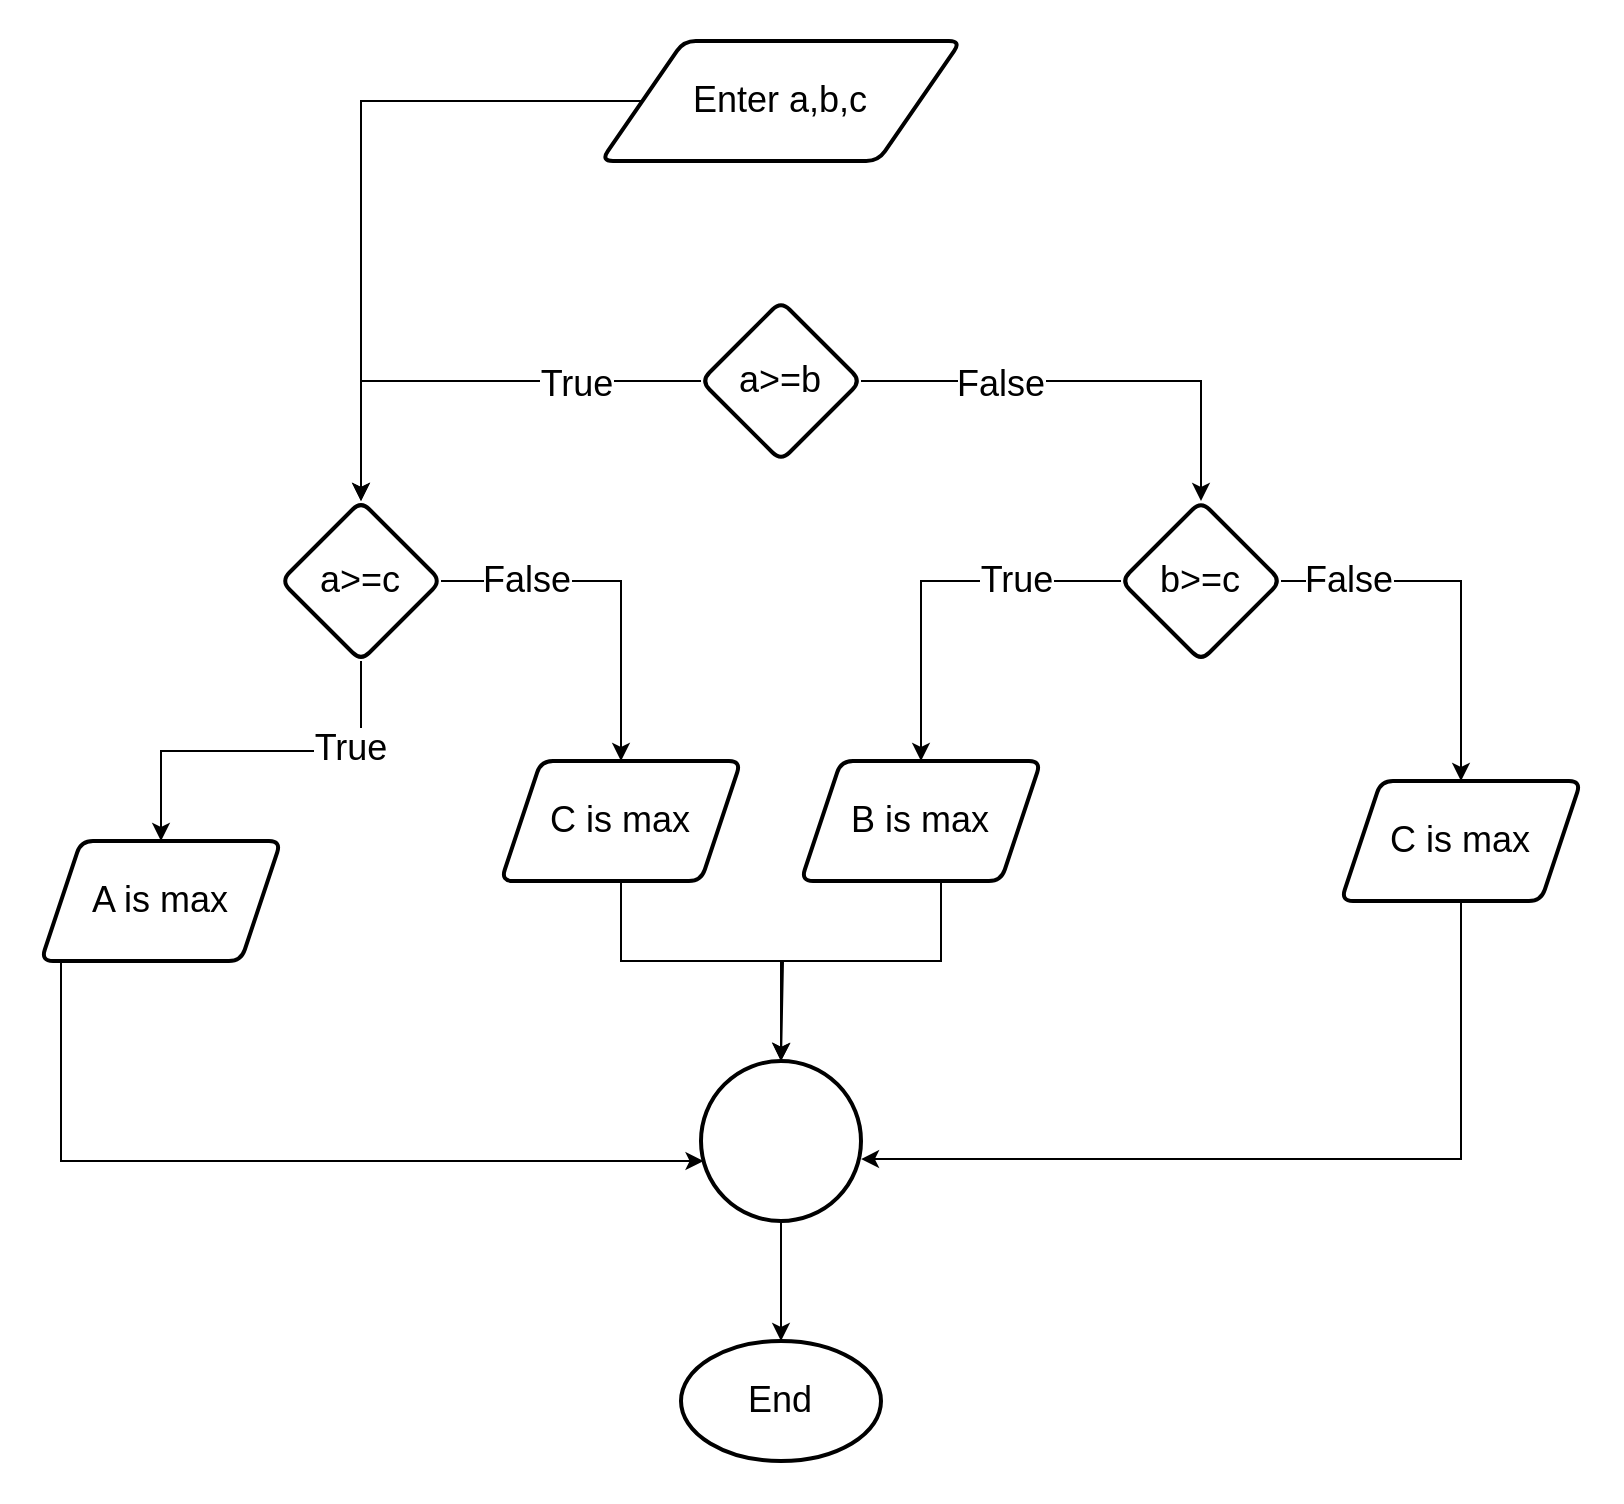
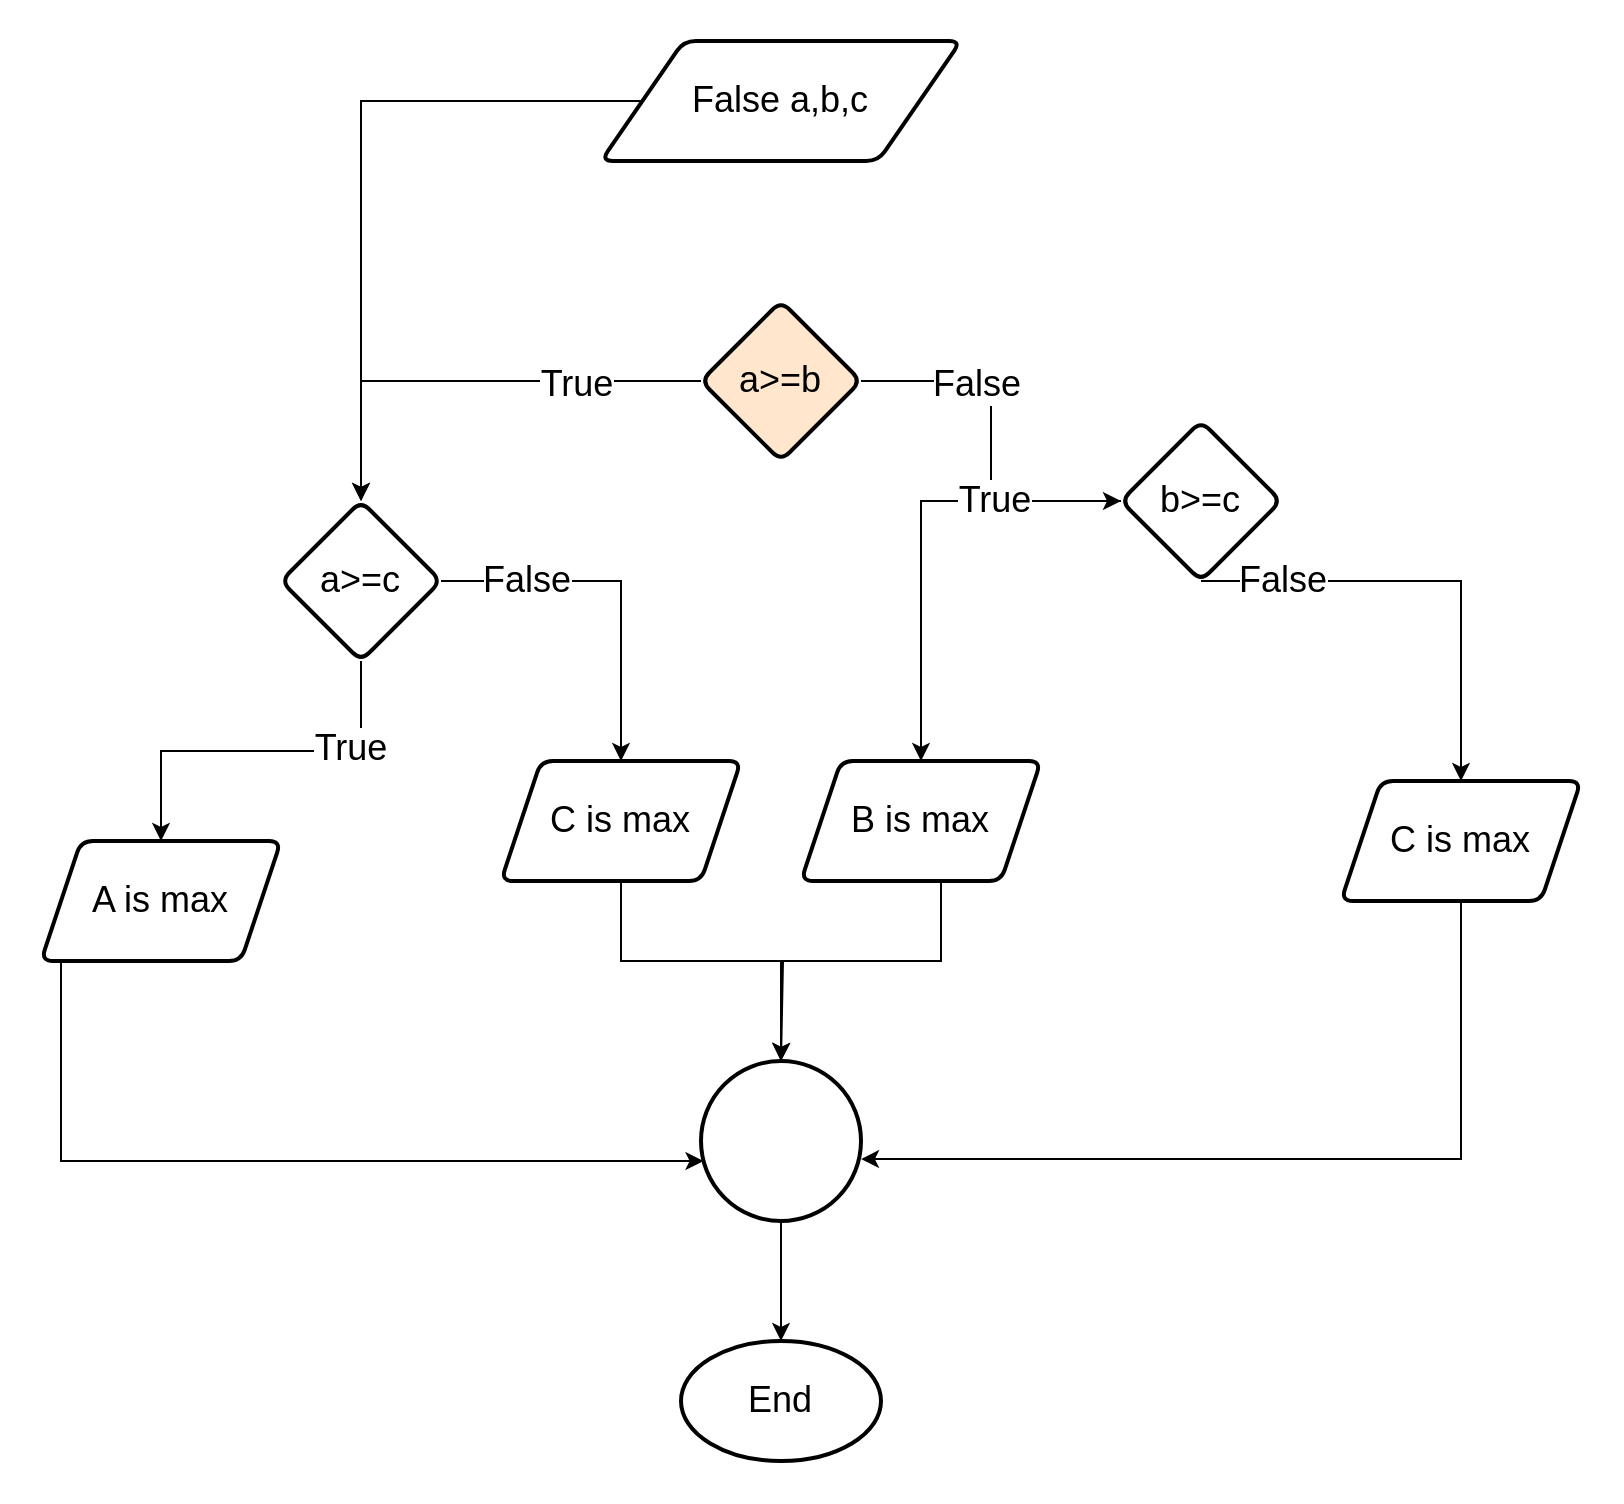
(781, 101) -> (781, 101)
(781, 381) -> (781, 381)
(1201, 581) -> (1201, 501)
